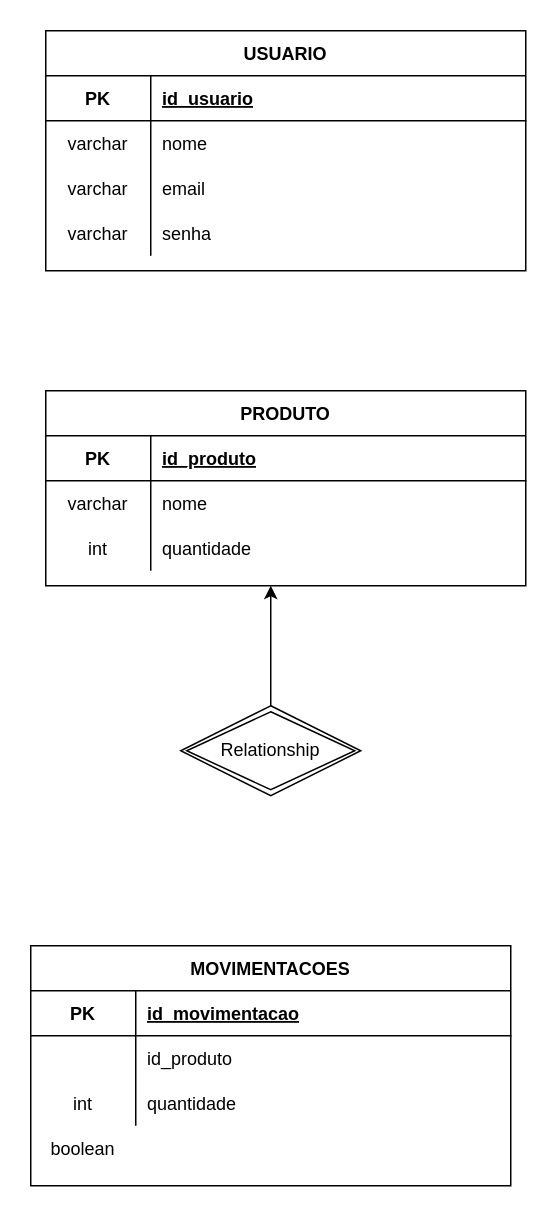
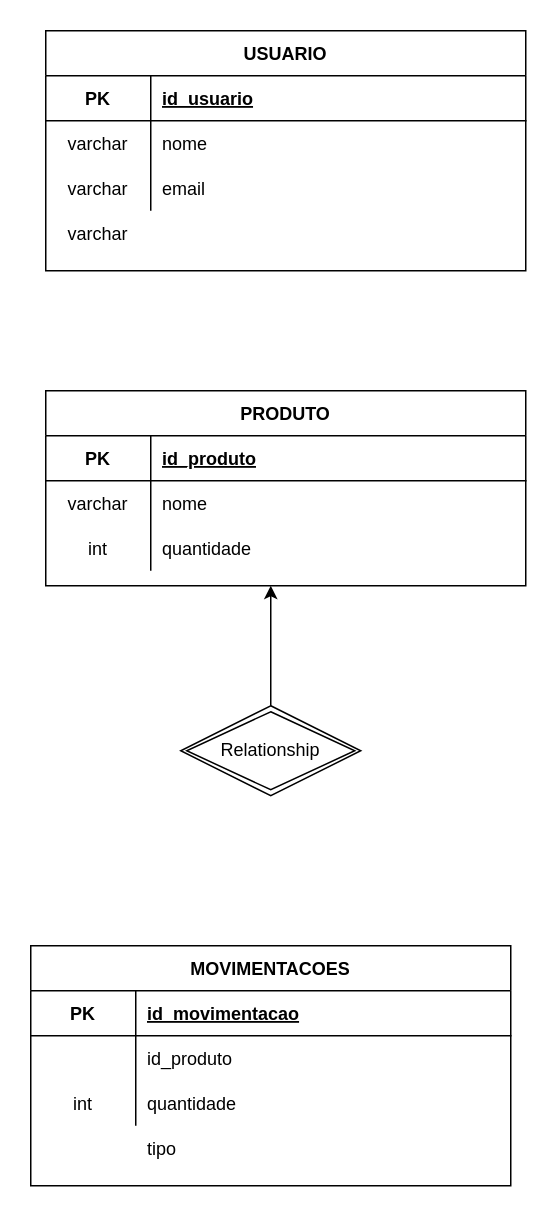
(338, 233) -> none
(83, 1148) -> none
none -> (323, 1148)
